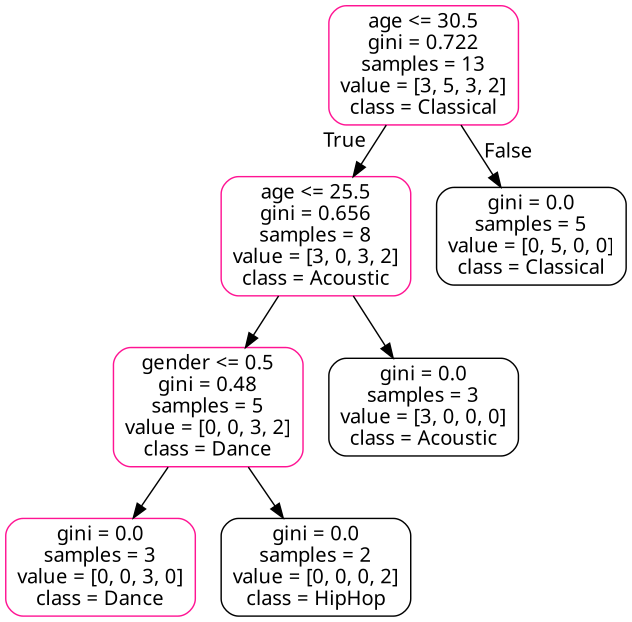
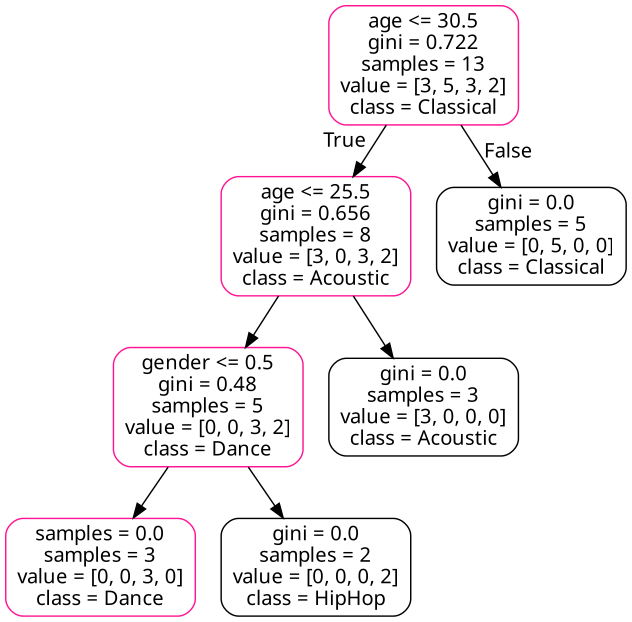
(101, 567) -> (101, 567)
